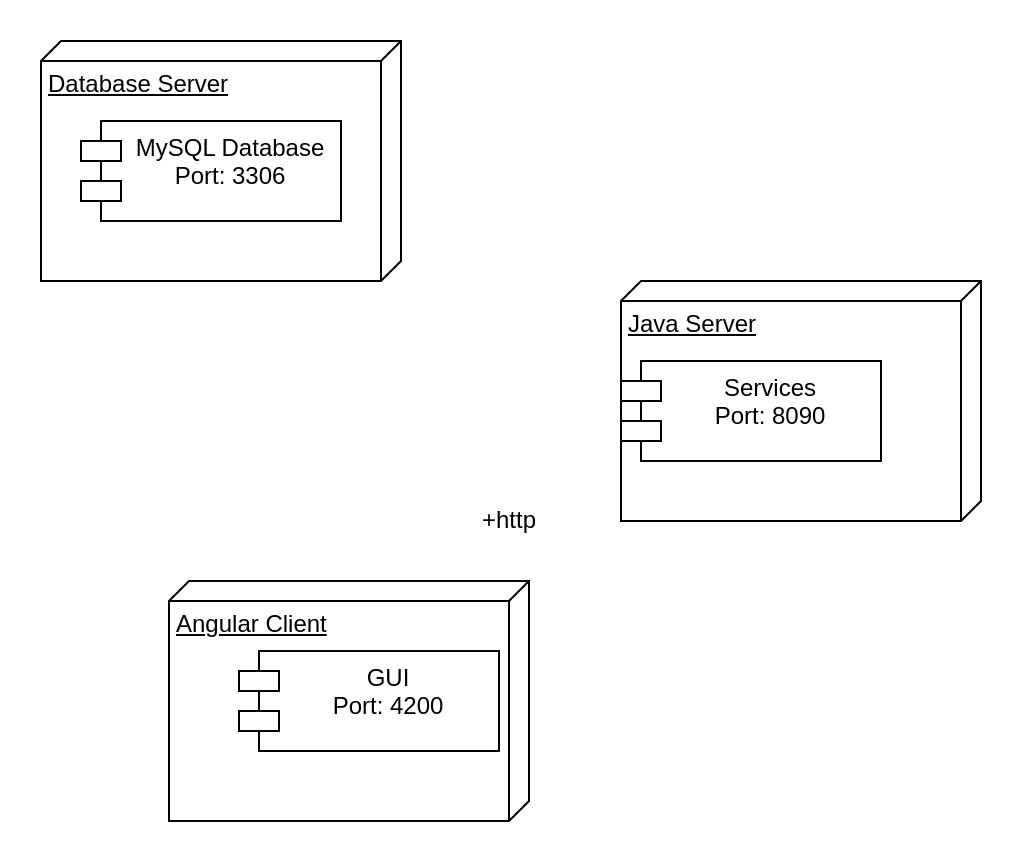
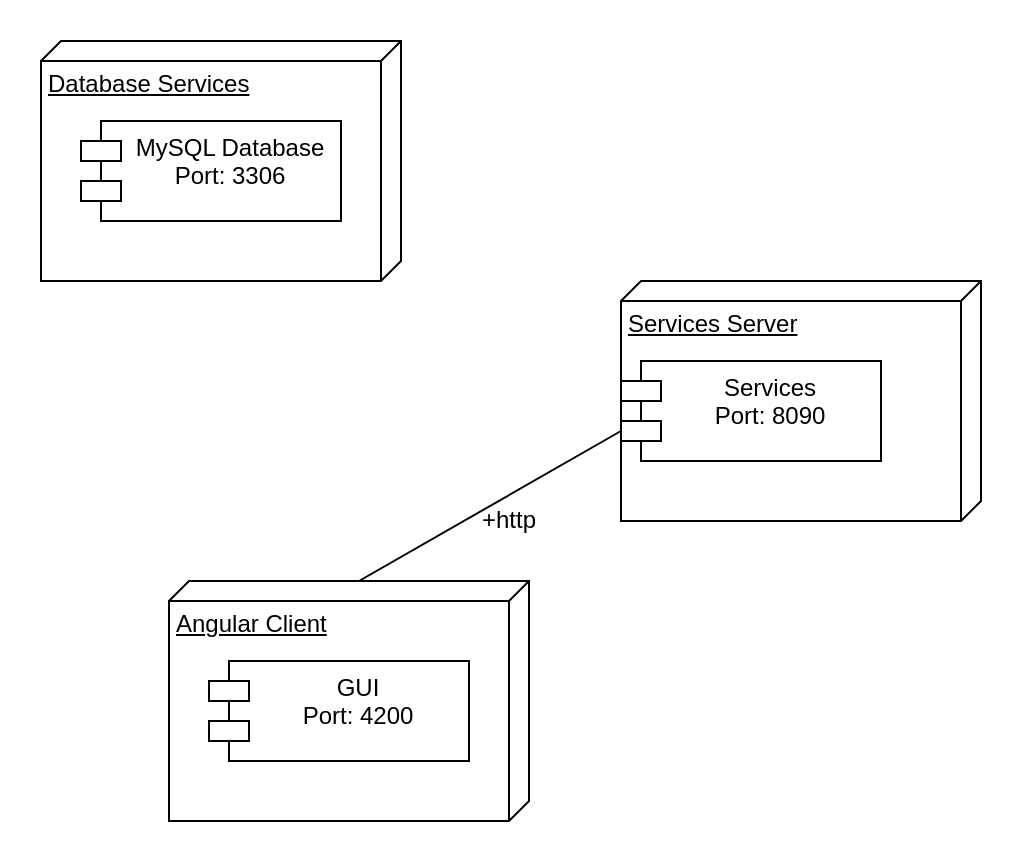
(147, 85) -> (157, 85)
(700, 325) -> (724, 325)
none -> (527, 485)
(369, 701) -> (339, 711)
